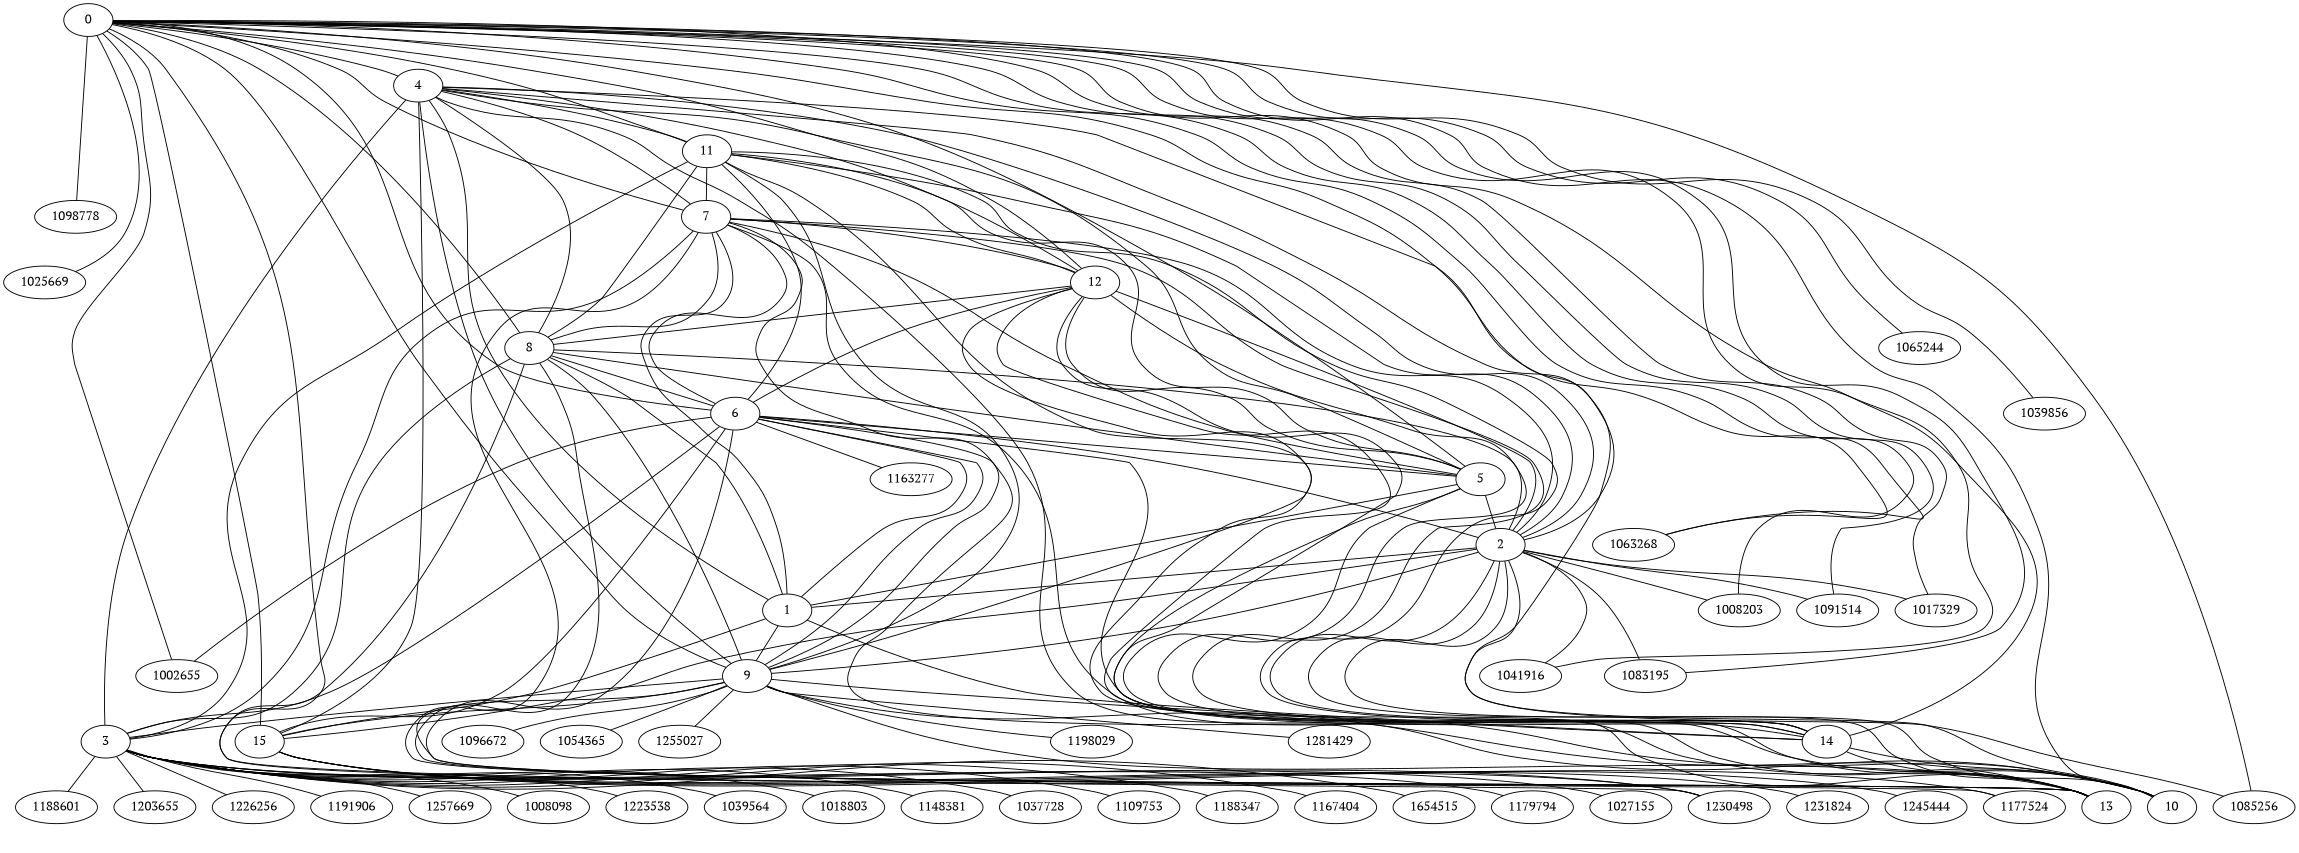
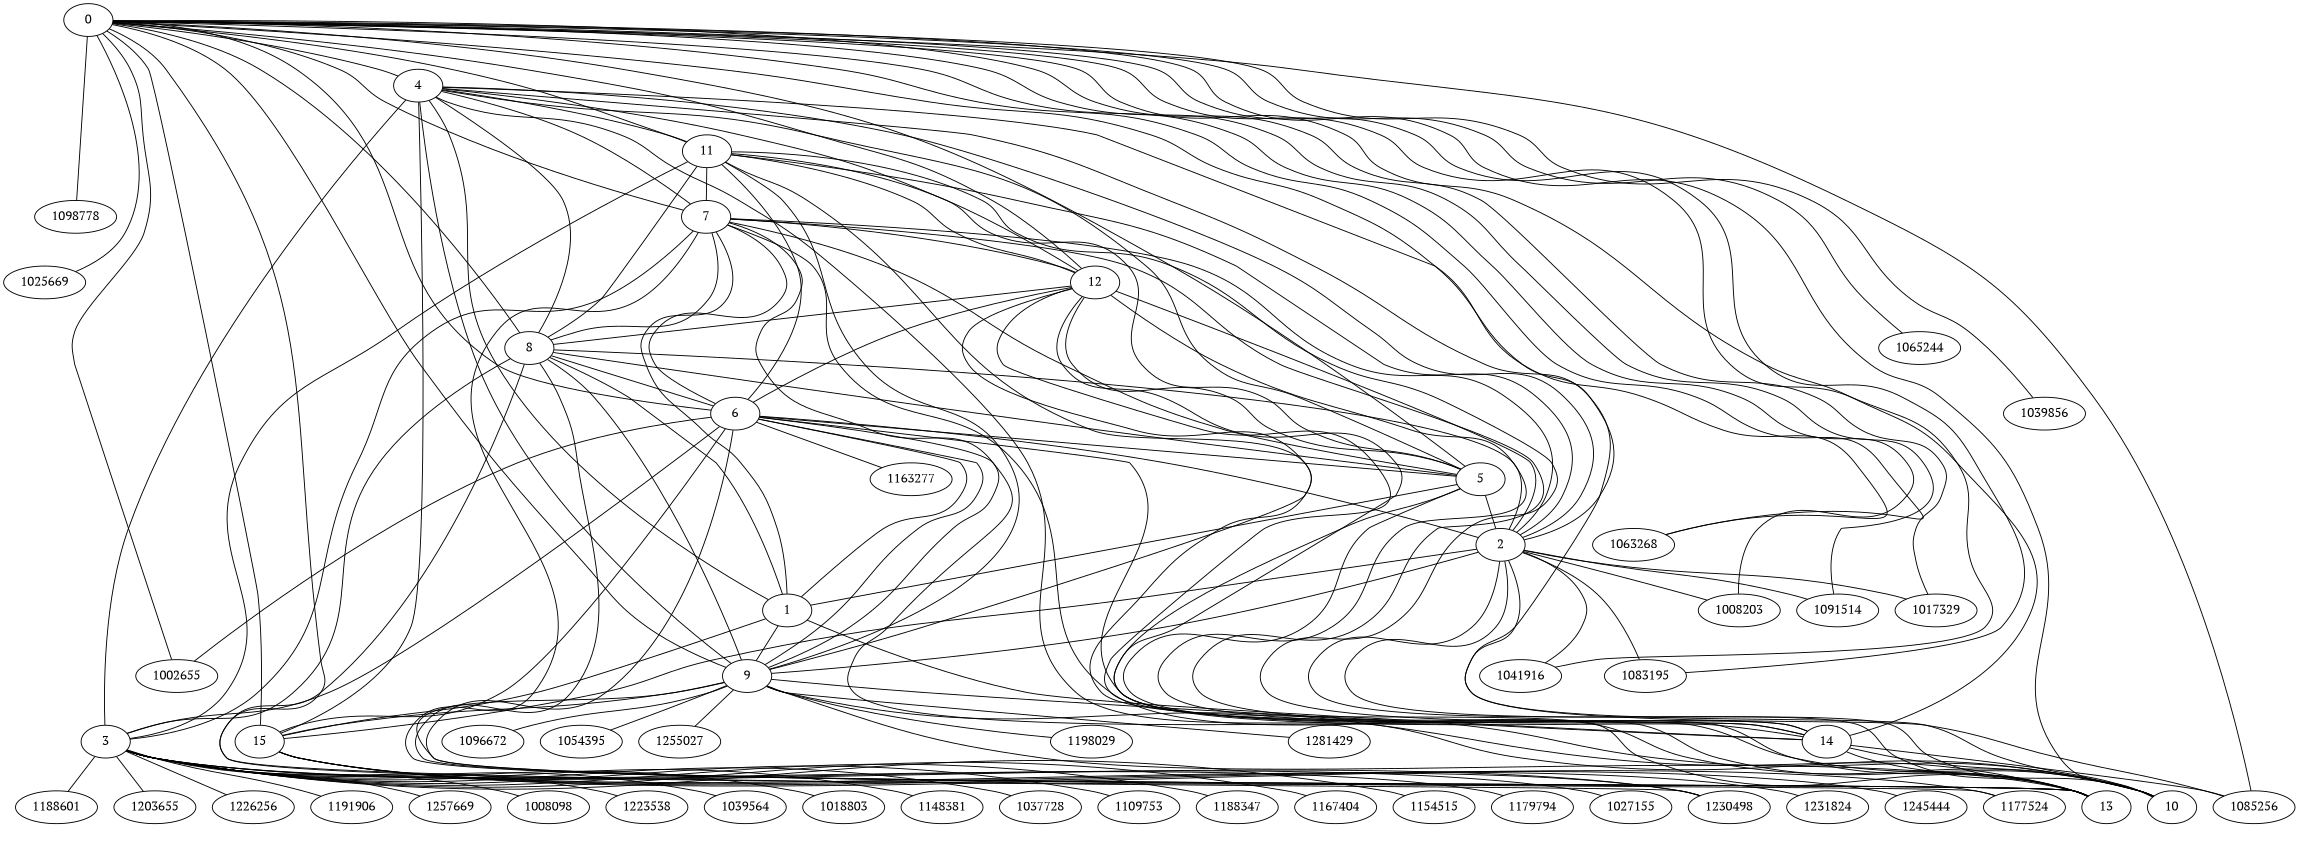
(1144, 578) -> none
(1274, 687) -> (2122, 779)
(426, 705) -> none
(581, 742) -> (581, 742)
(1434, 807) -> (1434, 807)
